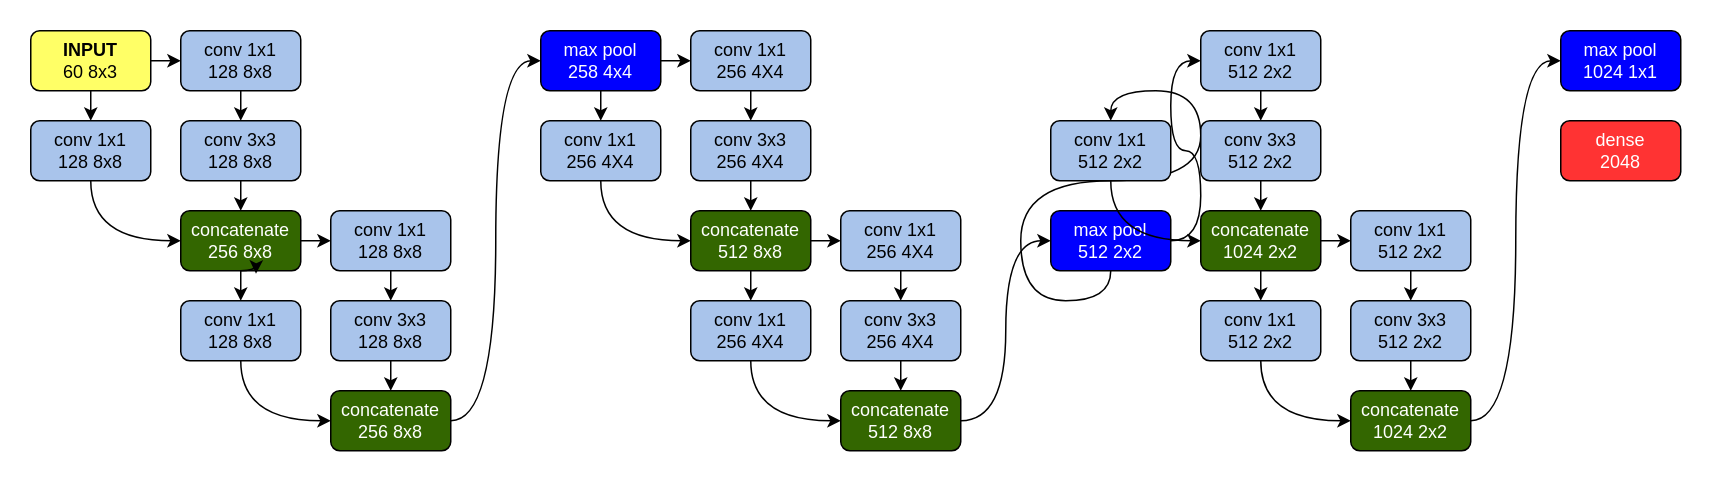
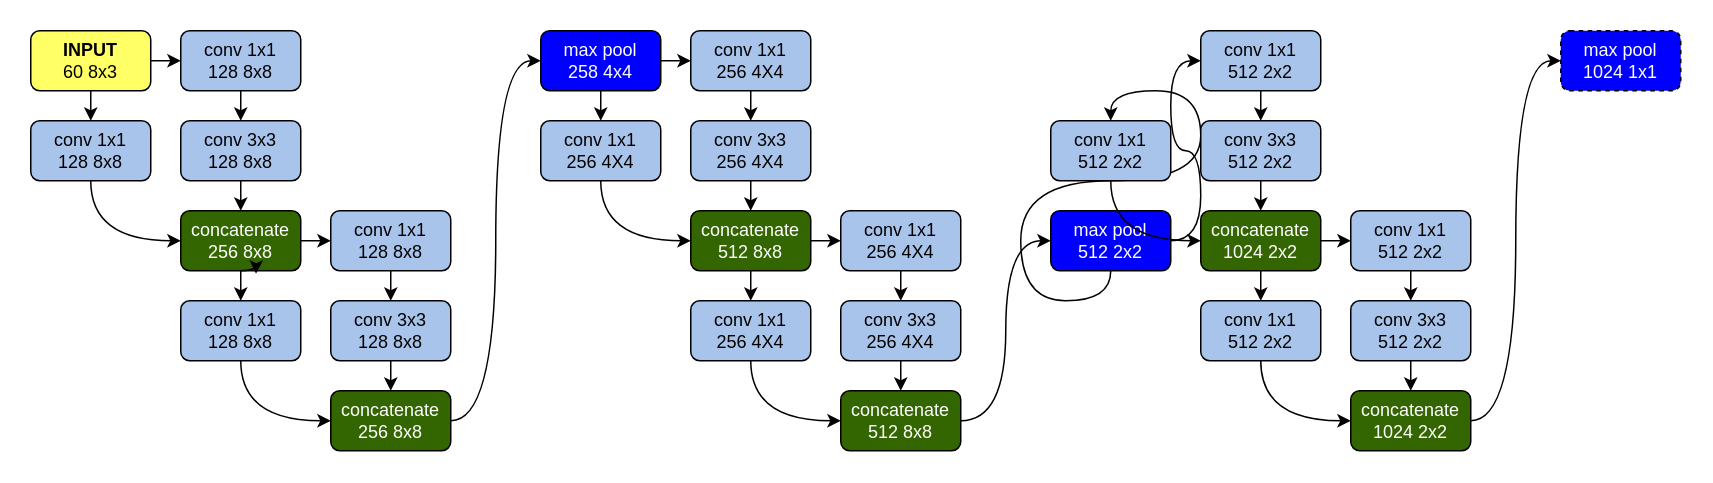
(1621, 61) -> (1621, 61)
(1621, 151) -> none
